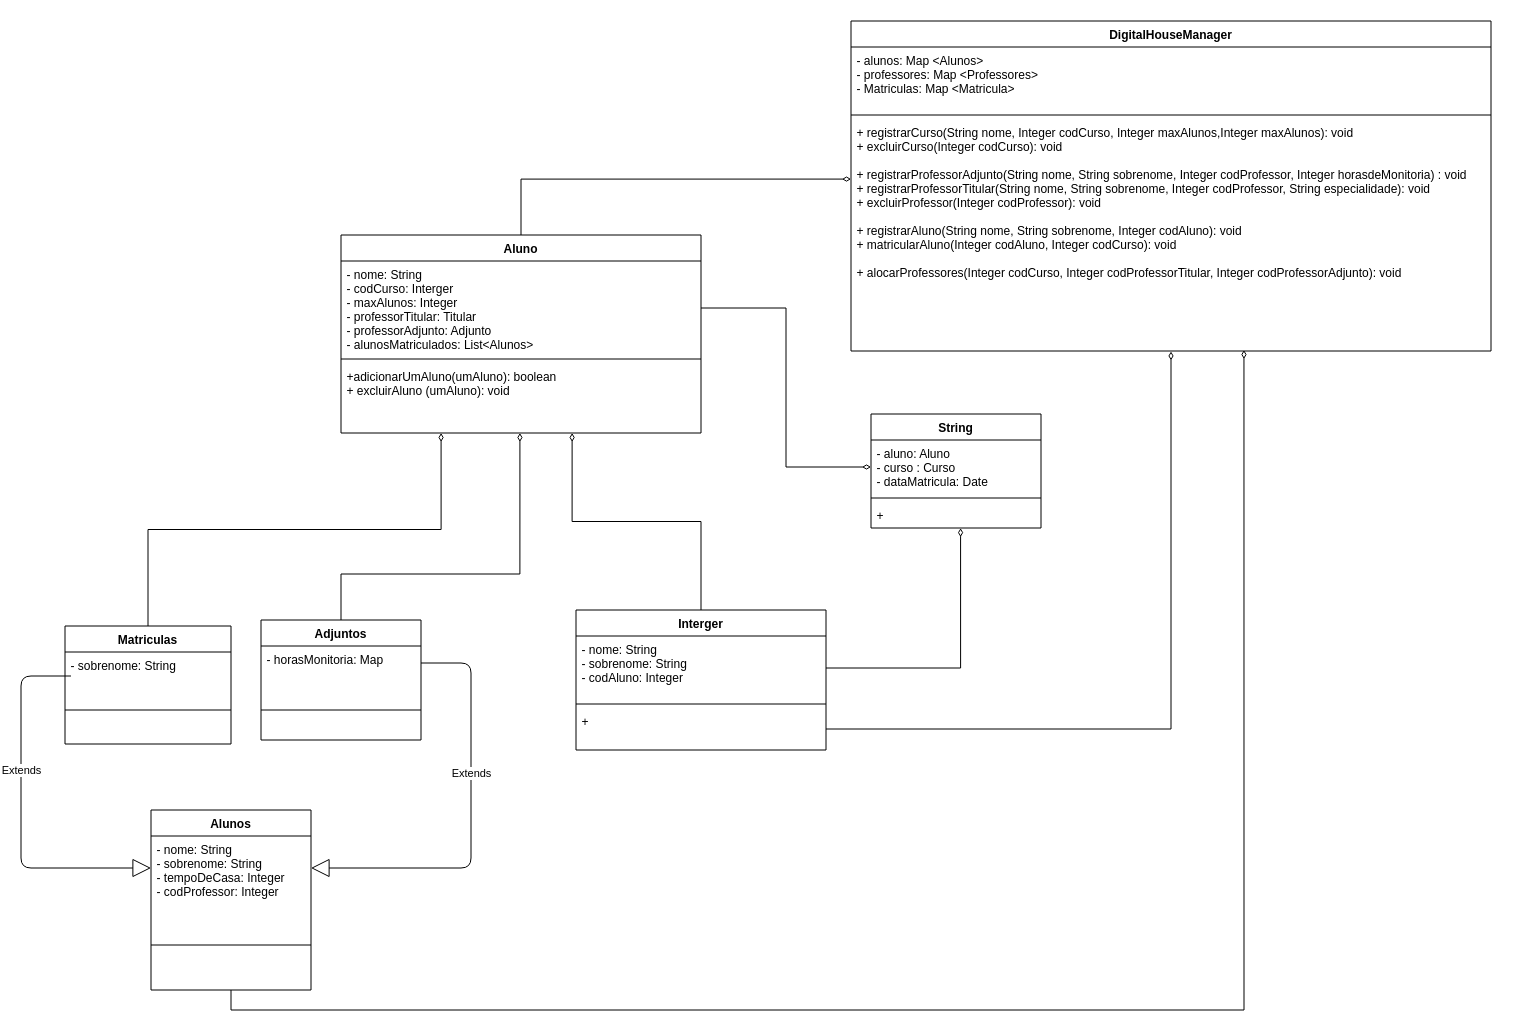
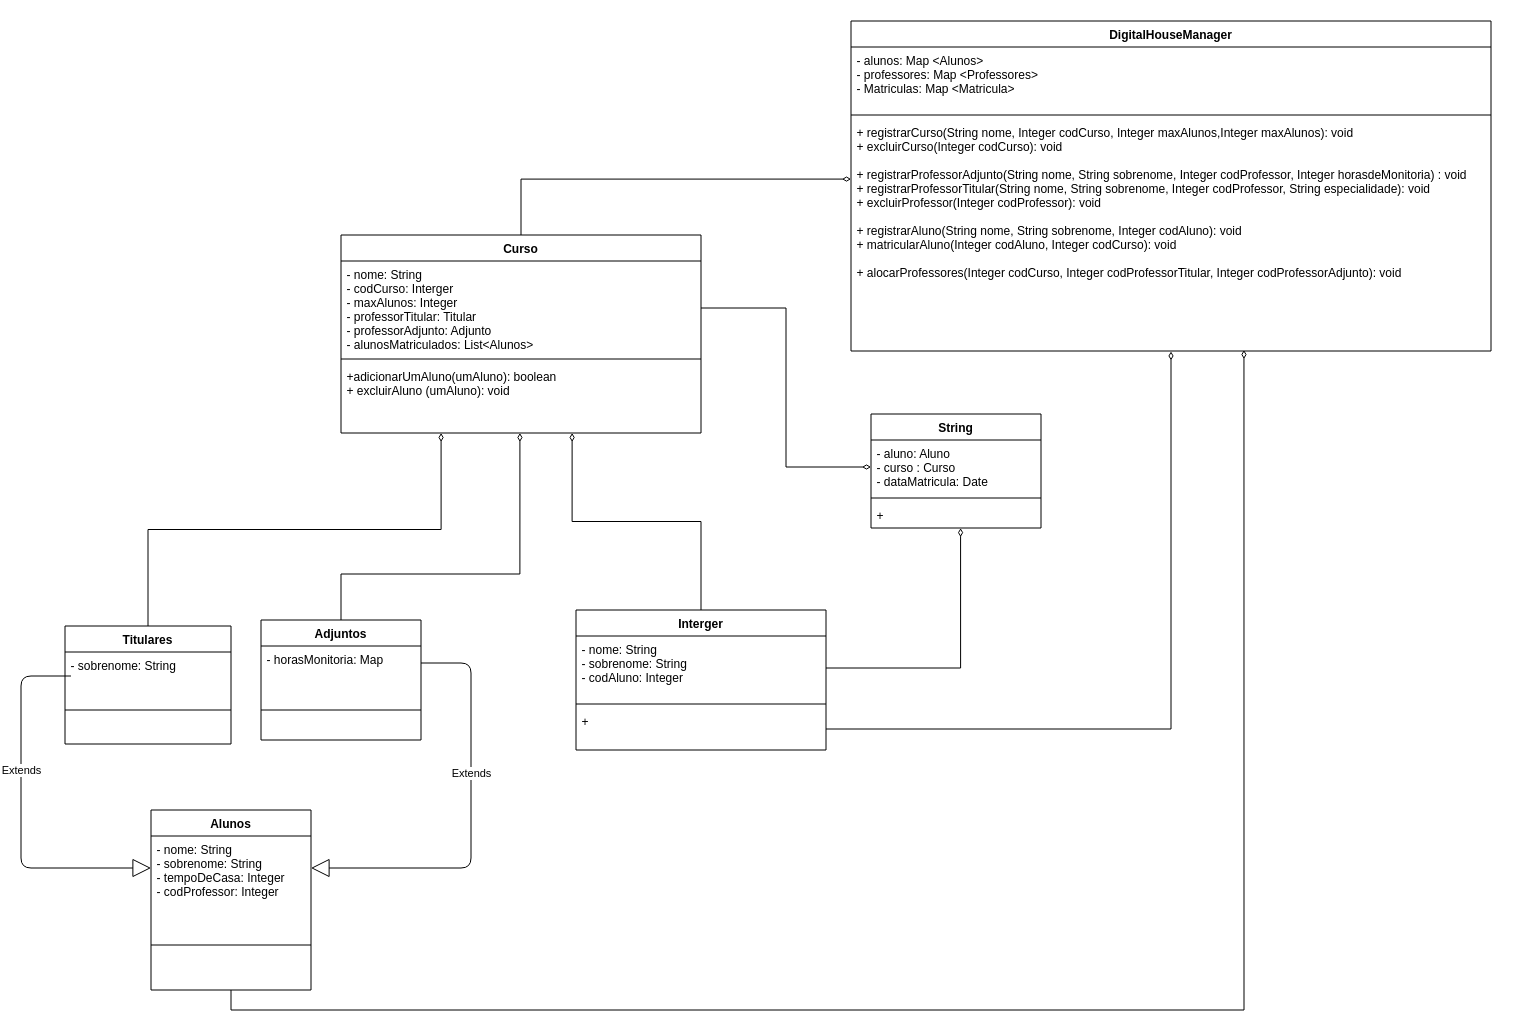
(521, 249) -> (521, 249)
(148, 640) -> (148, 640)
